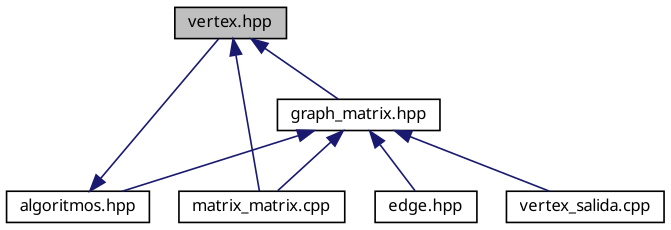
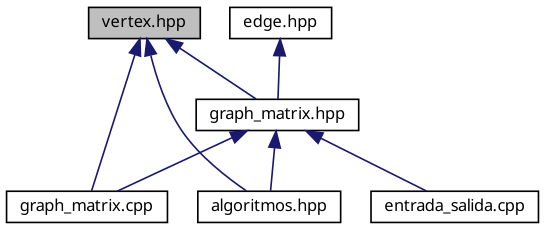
(160, 109) -> (184, 133)
(398, 168) -> (279, 78)
(262, 207) -> (87, 207)
(585, 207) -> (455, 207)
